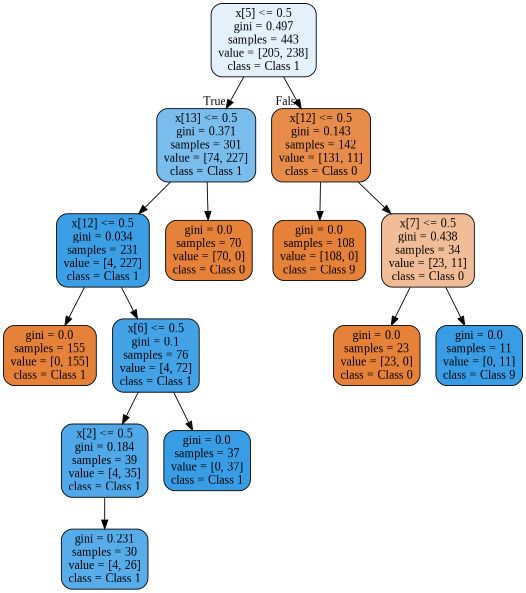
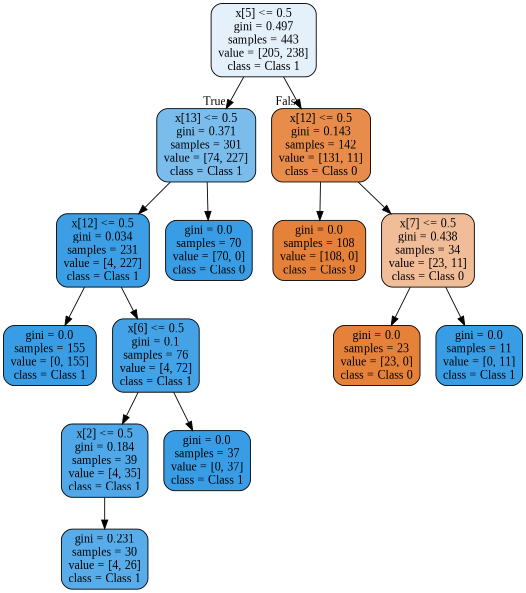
(209, 250) -> (209, 250)
(50, 356) -> (50, 356)
(479, 356) -> (479, 356)
